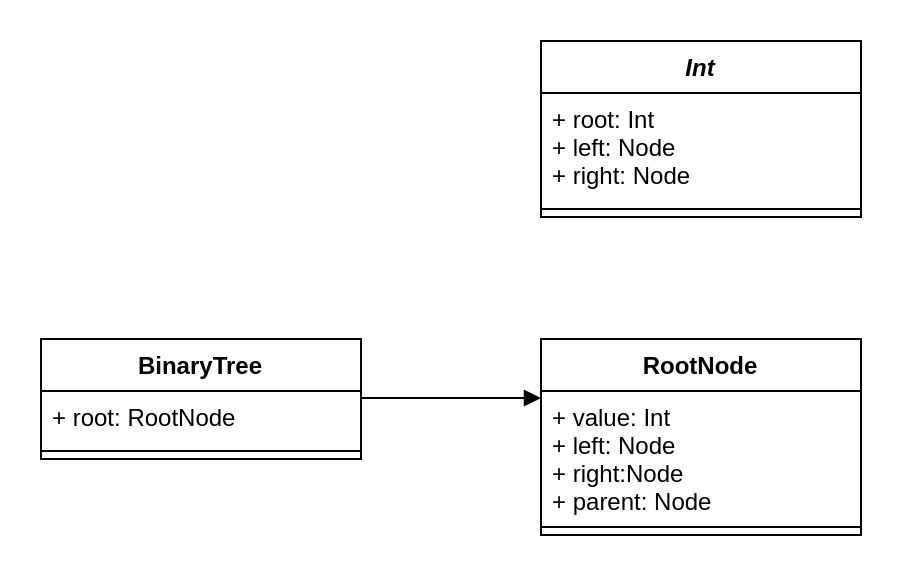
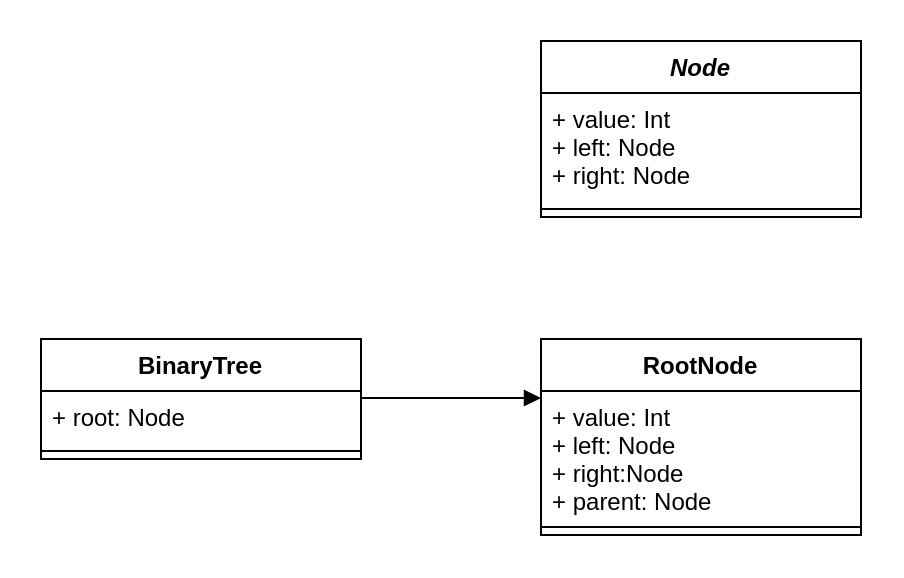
(700, 68) -> (700, 68)
(617, 120) -> (620, 120)
(150, 418) -> (123, 418)
